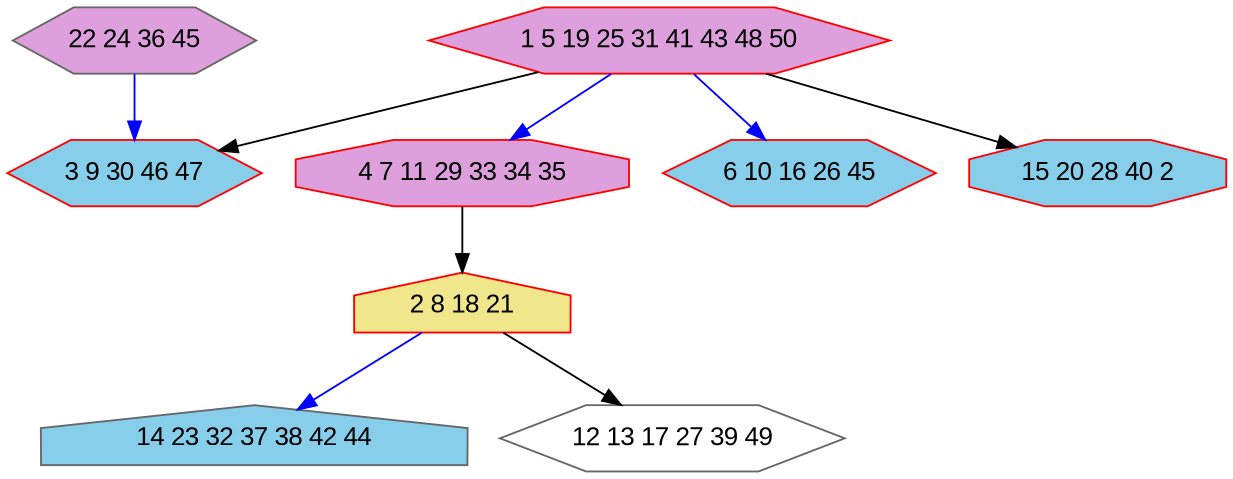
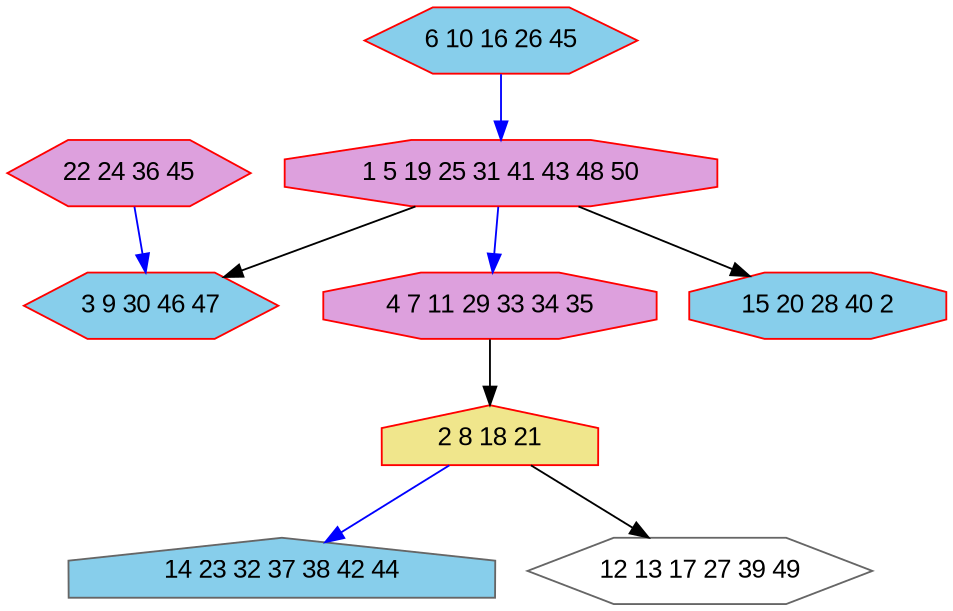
(135, 41) -> (129, 173)
(659, 41) -> (501, 173)
(723, 101) -> (501, 98)
